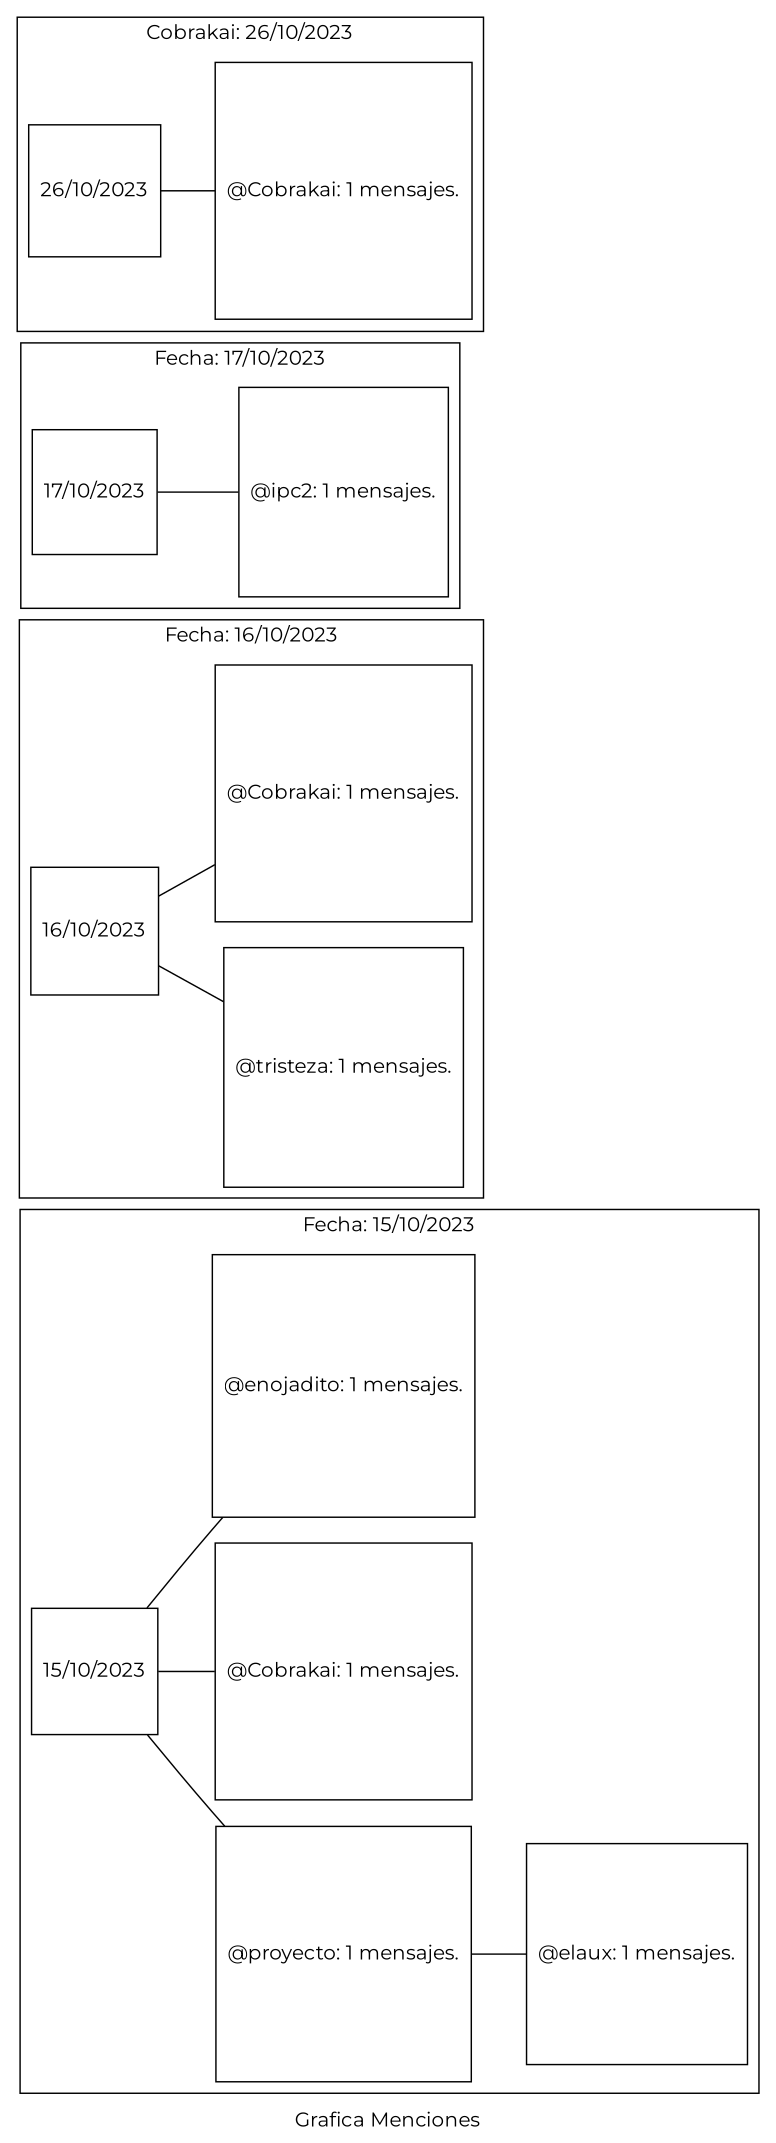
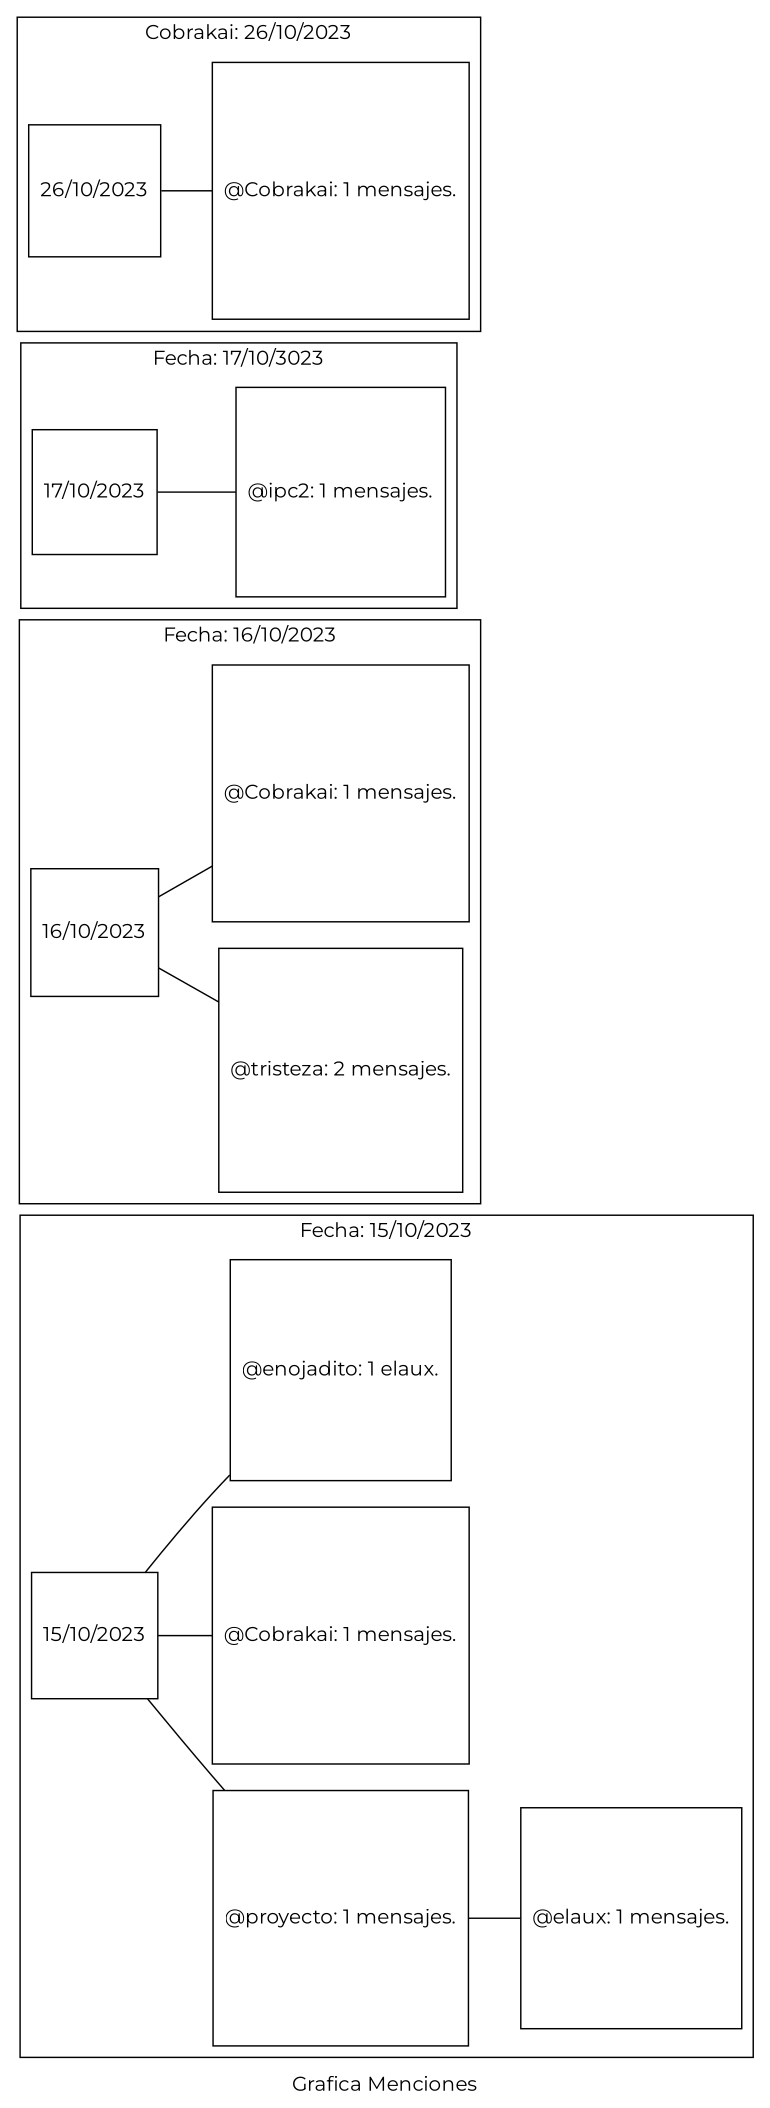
(240, 359) -> (239, 359)
(344, 1067) -> (341, 1070)
(344, 1386) -> (341, 1370)
